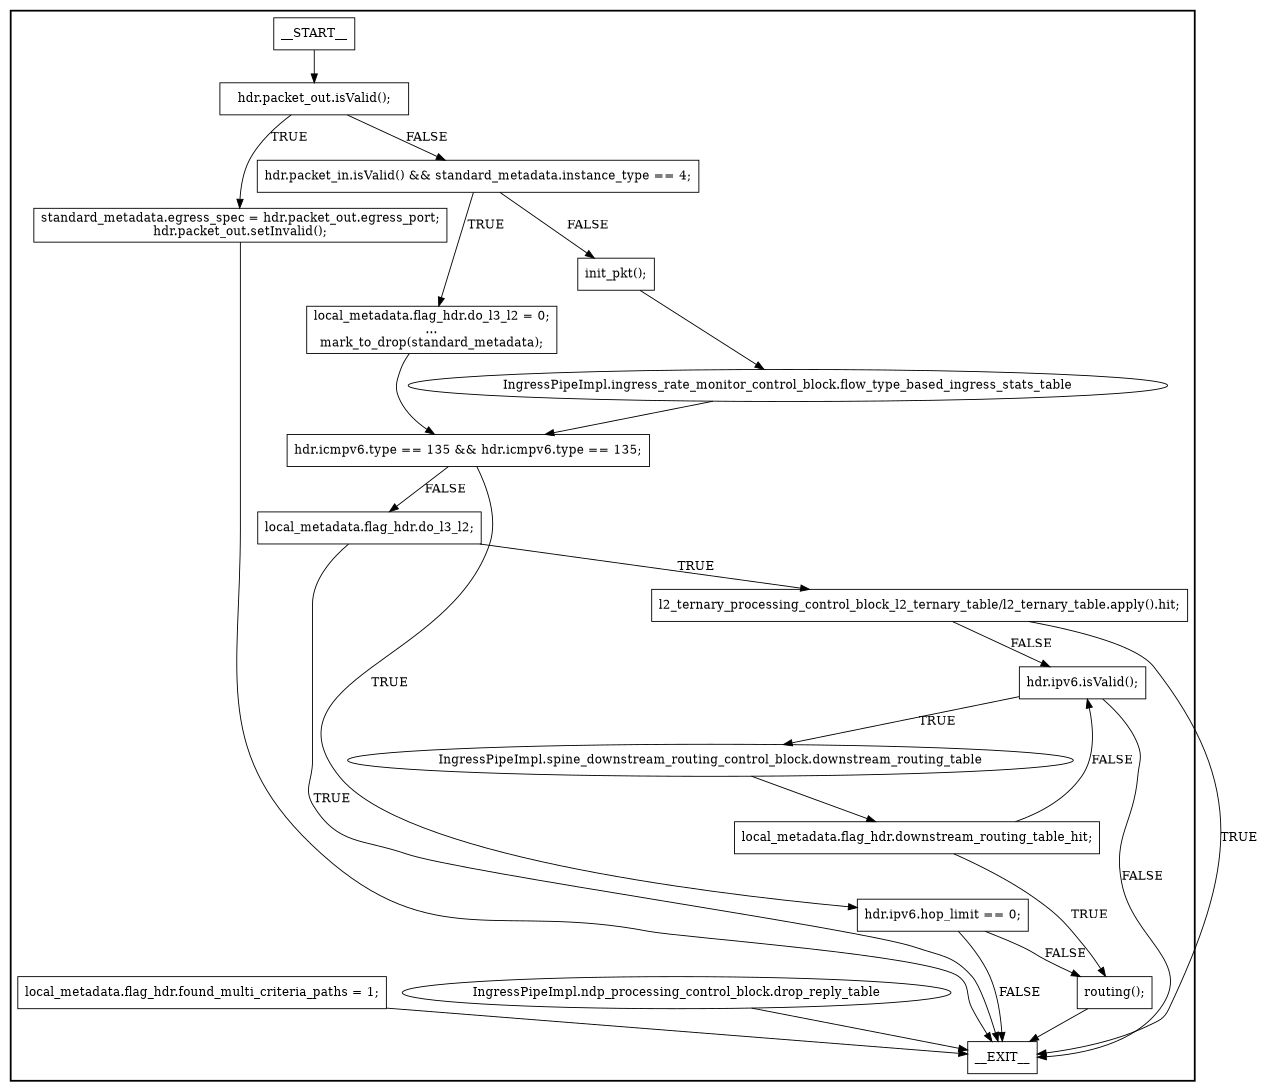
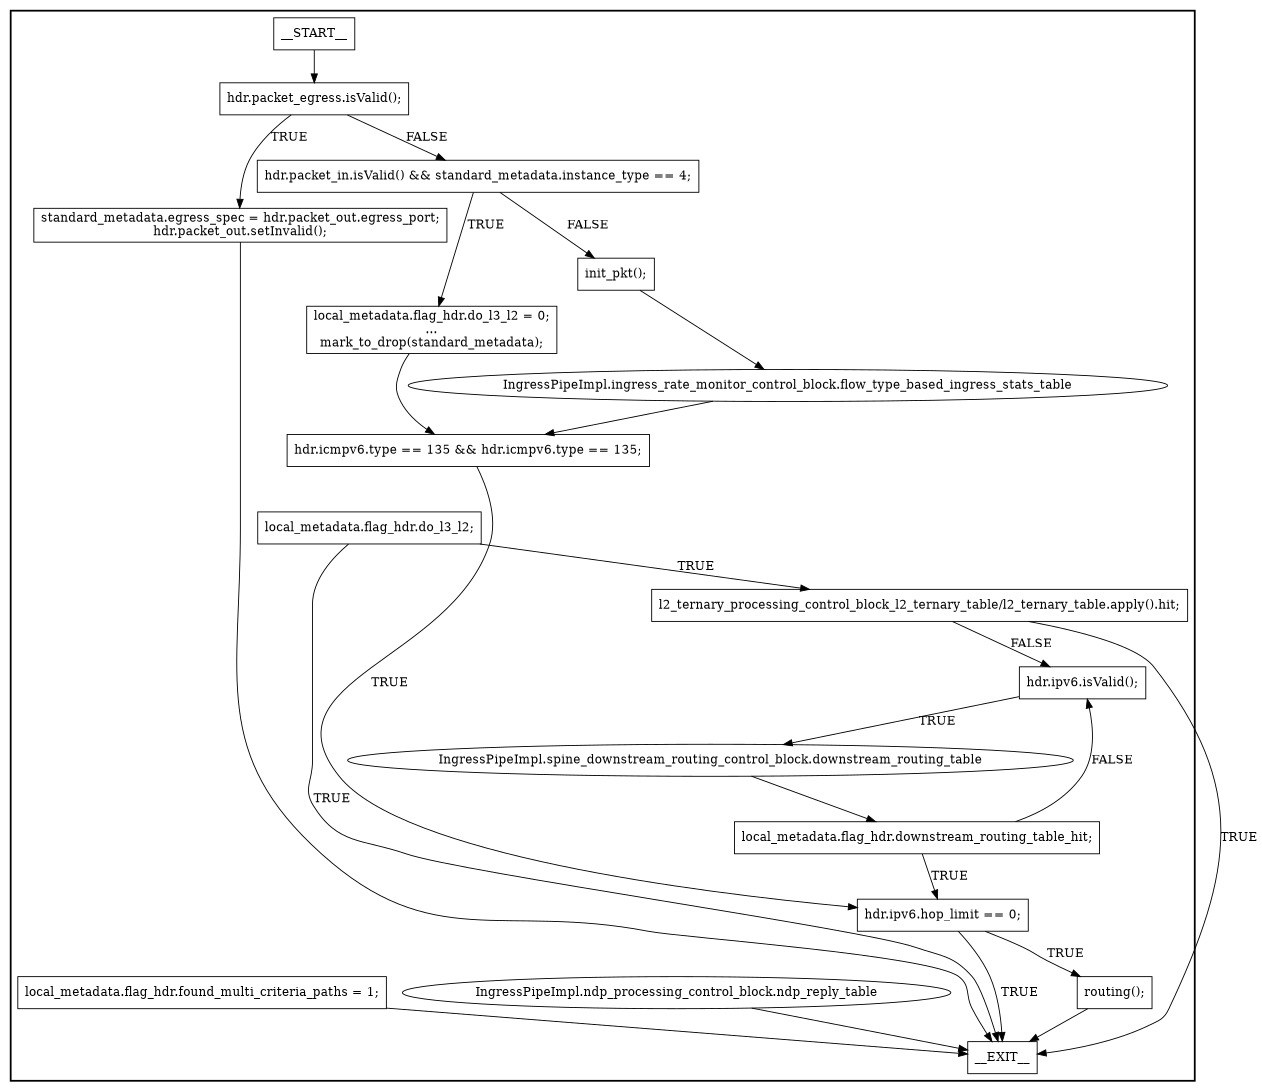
(314, 99) -> (314, 99)
(422, 486) -> none
(1037, 900) -> (928, 872)
(1134, 915) -> none
(1066, 954) -> (1066, 954)
(677, 993) -> (677, 993)
(1020, 993) -> (1020, 993)
